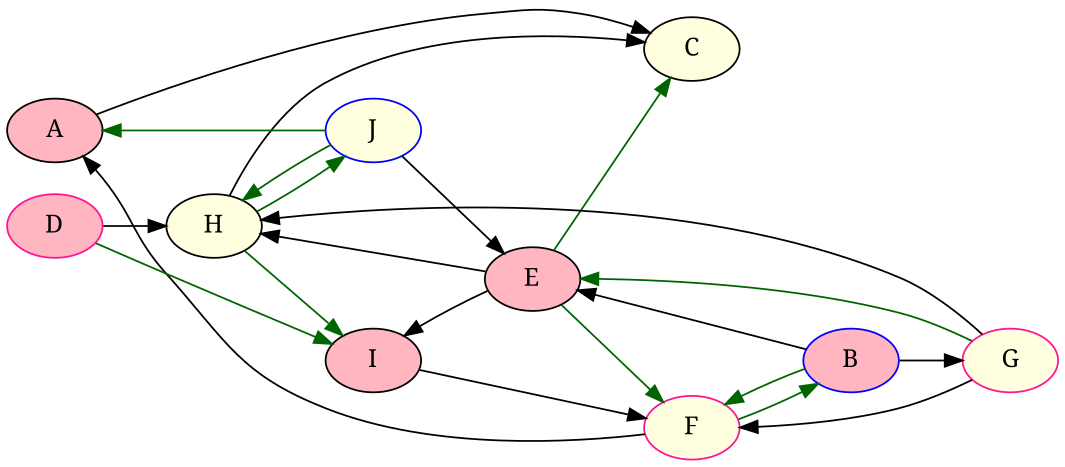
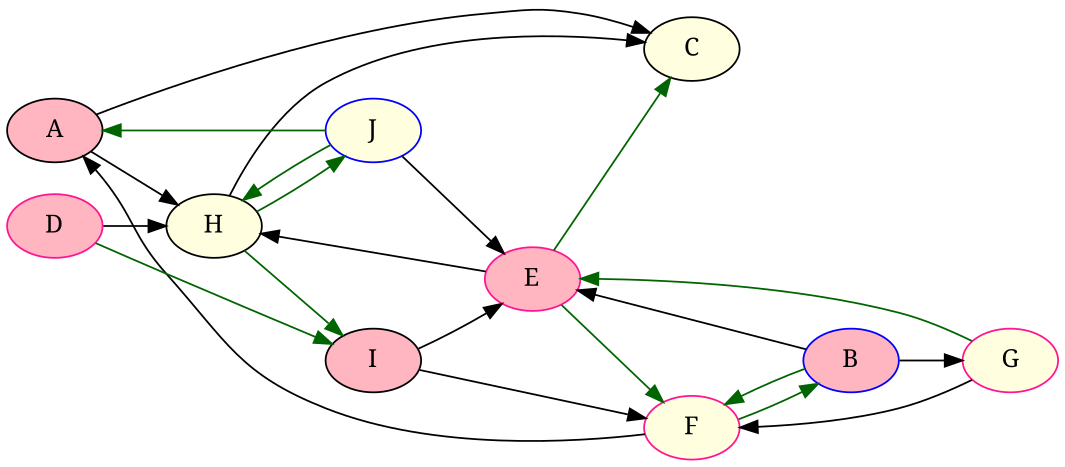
(643, 216) -> (127, 174)
(533, 279) -> (533, 279)
(453, 308) -> (453, 332)
